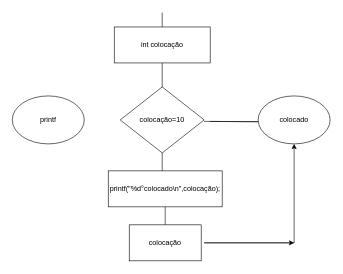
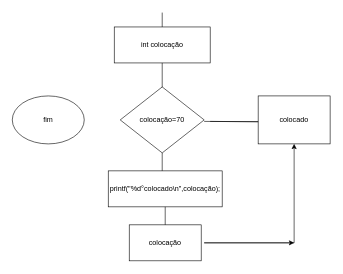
(48, 120) -> (48, 120)
(162, 120) -> (162, 120)
(294, 120) -> (294, 120)
